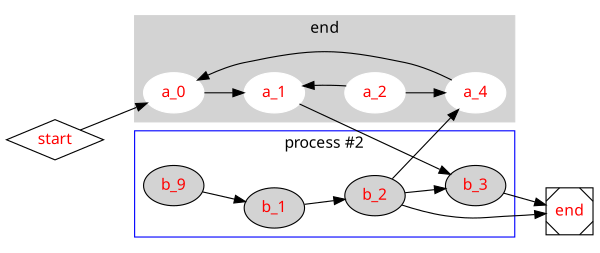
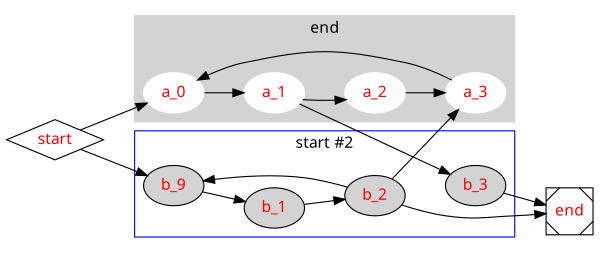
(330, 85) -> (319, 100)
(476, 93) -> (476, 93)
(325, 144) -> (325, 144)
none -> (109, 160)
(420, 191) -> (281, 176)
